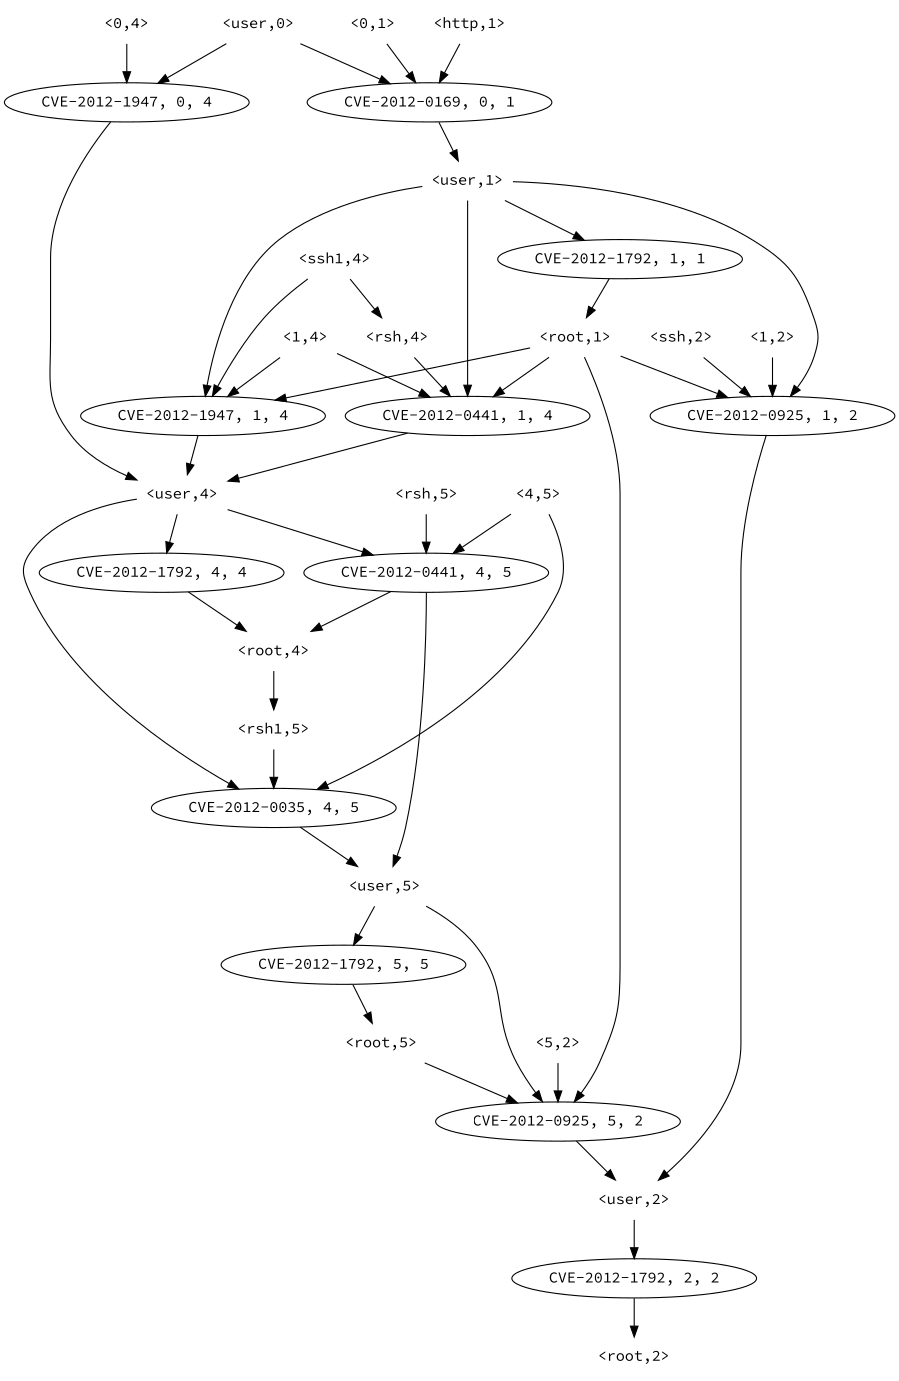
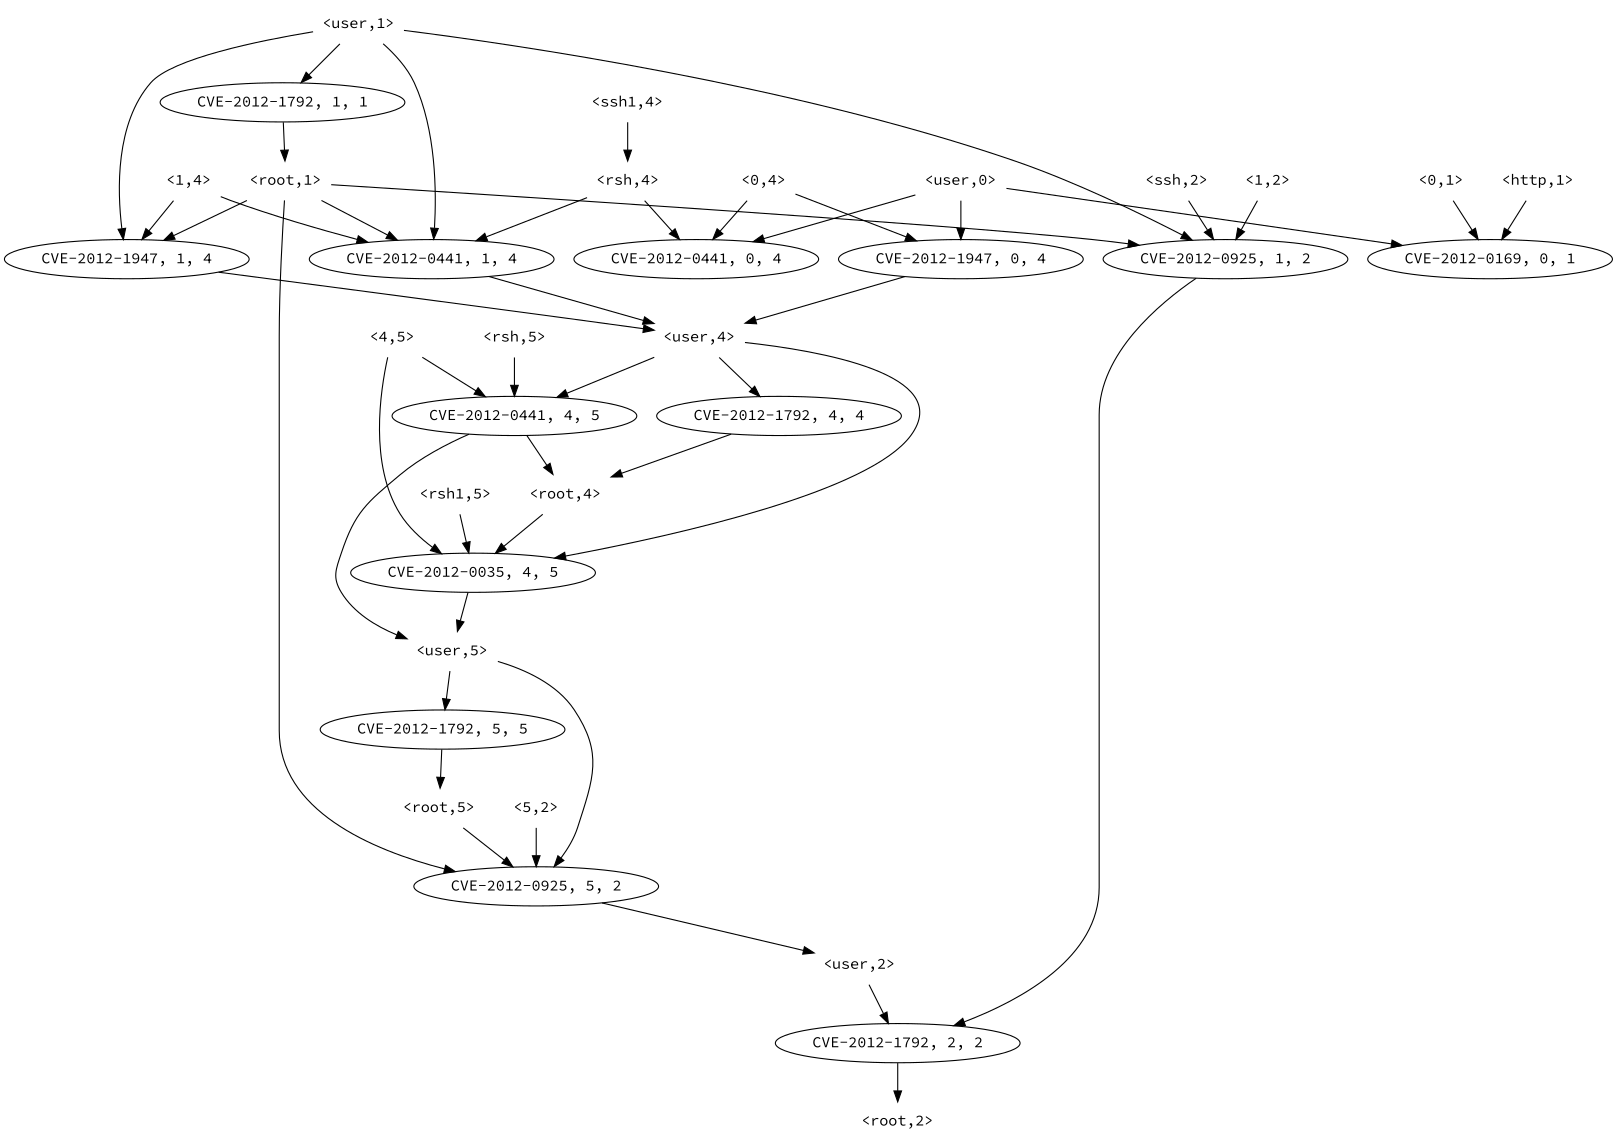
(446, 137) -> none
none -> (696, 259)
(256, 327) -> none
(274, 685) -> (523, 530)
(741, 815) -> (1099, 665)
